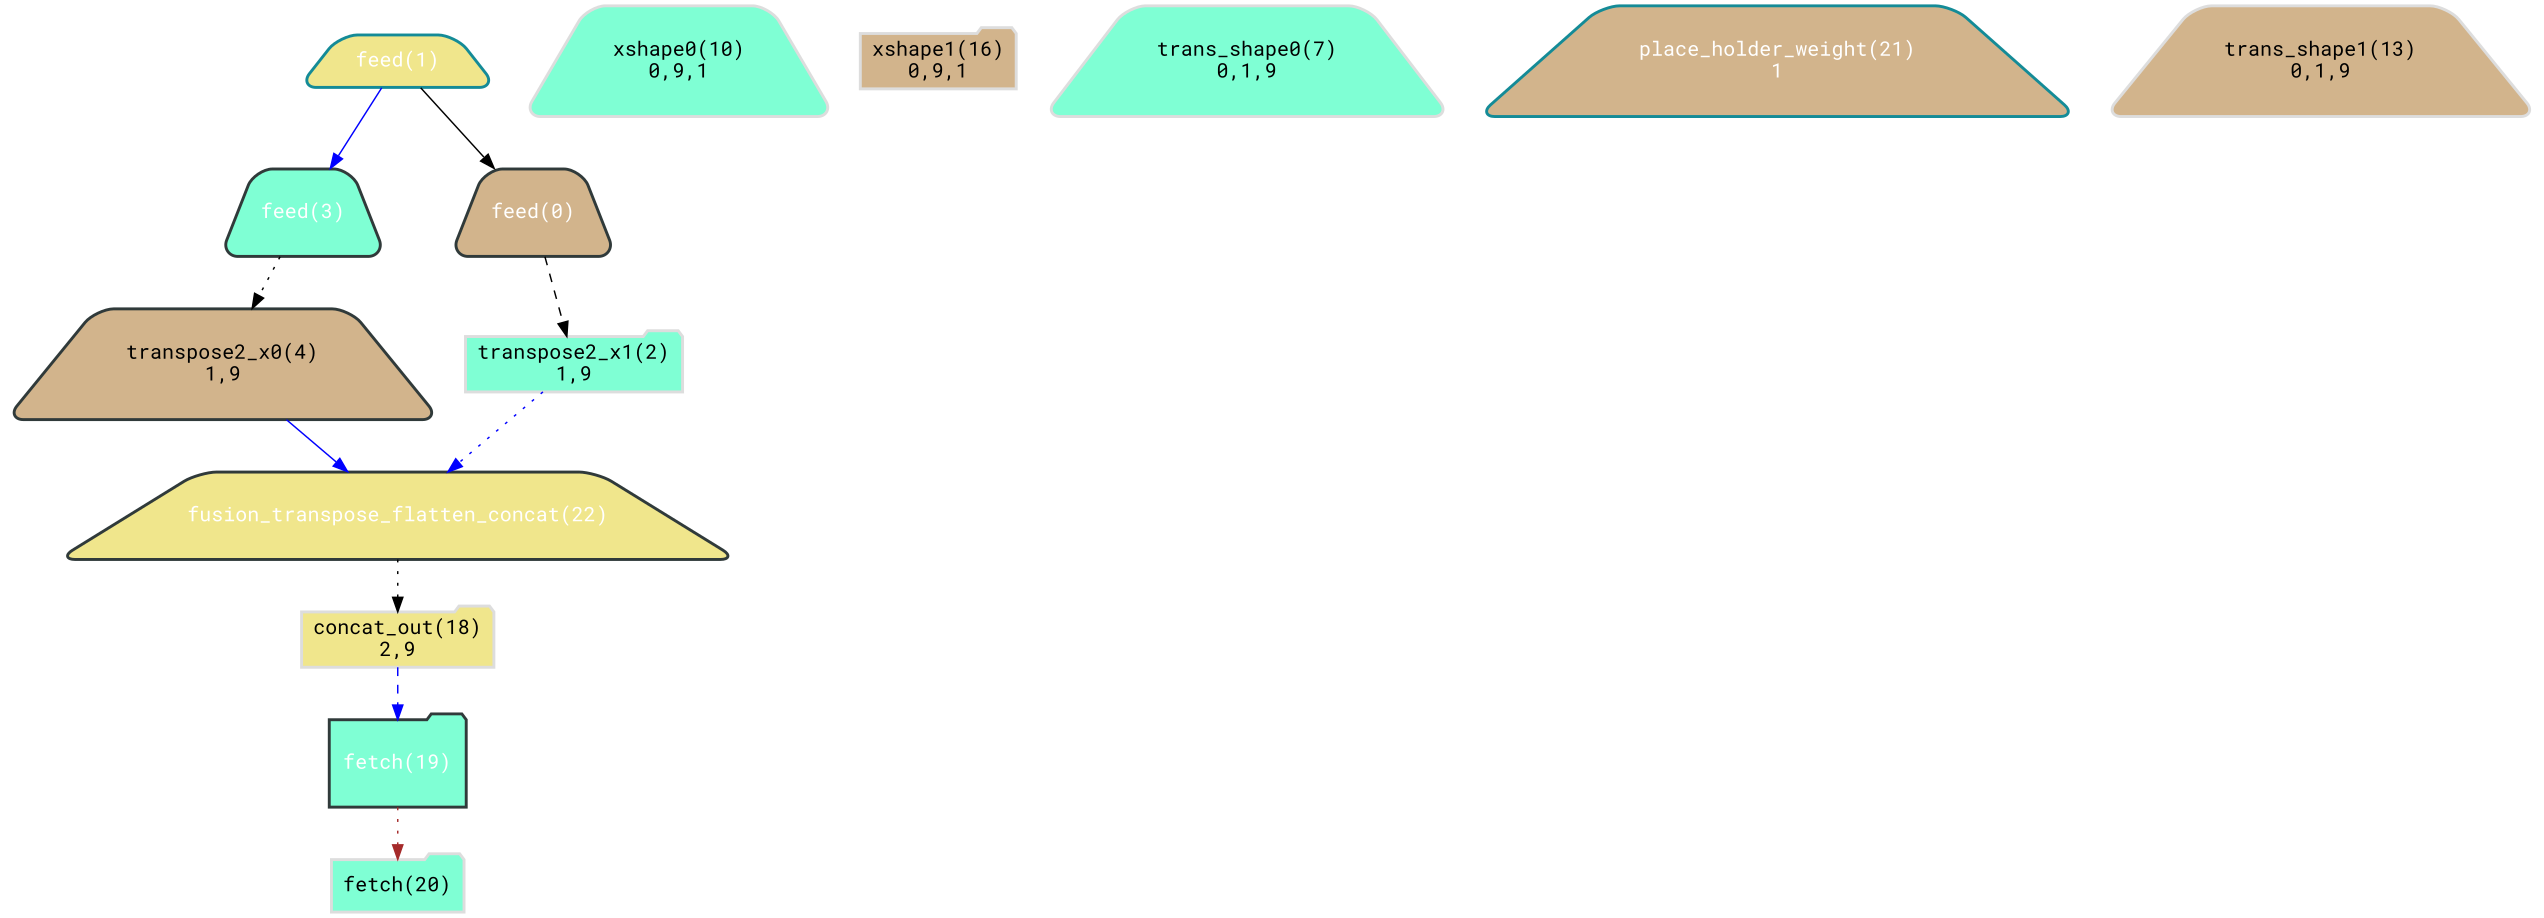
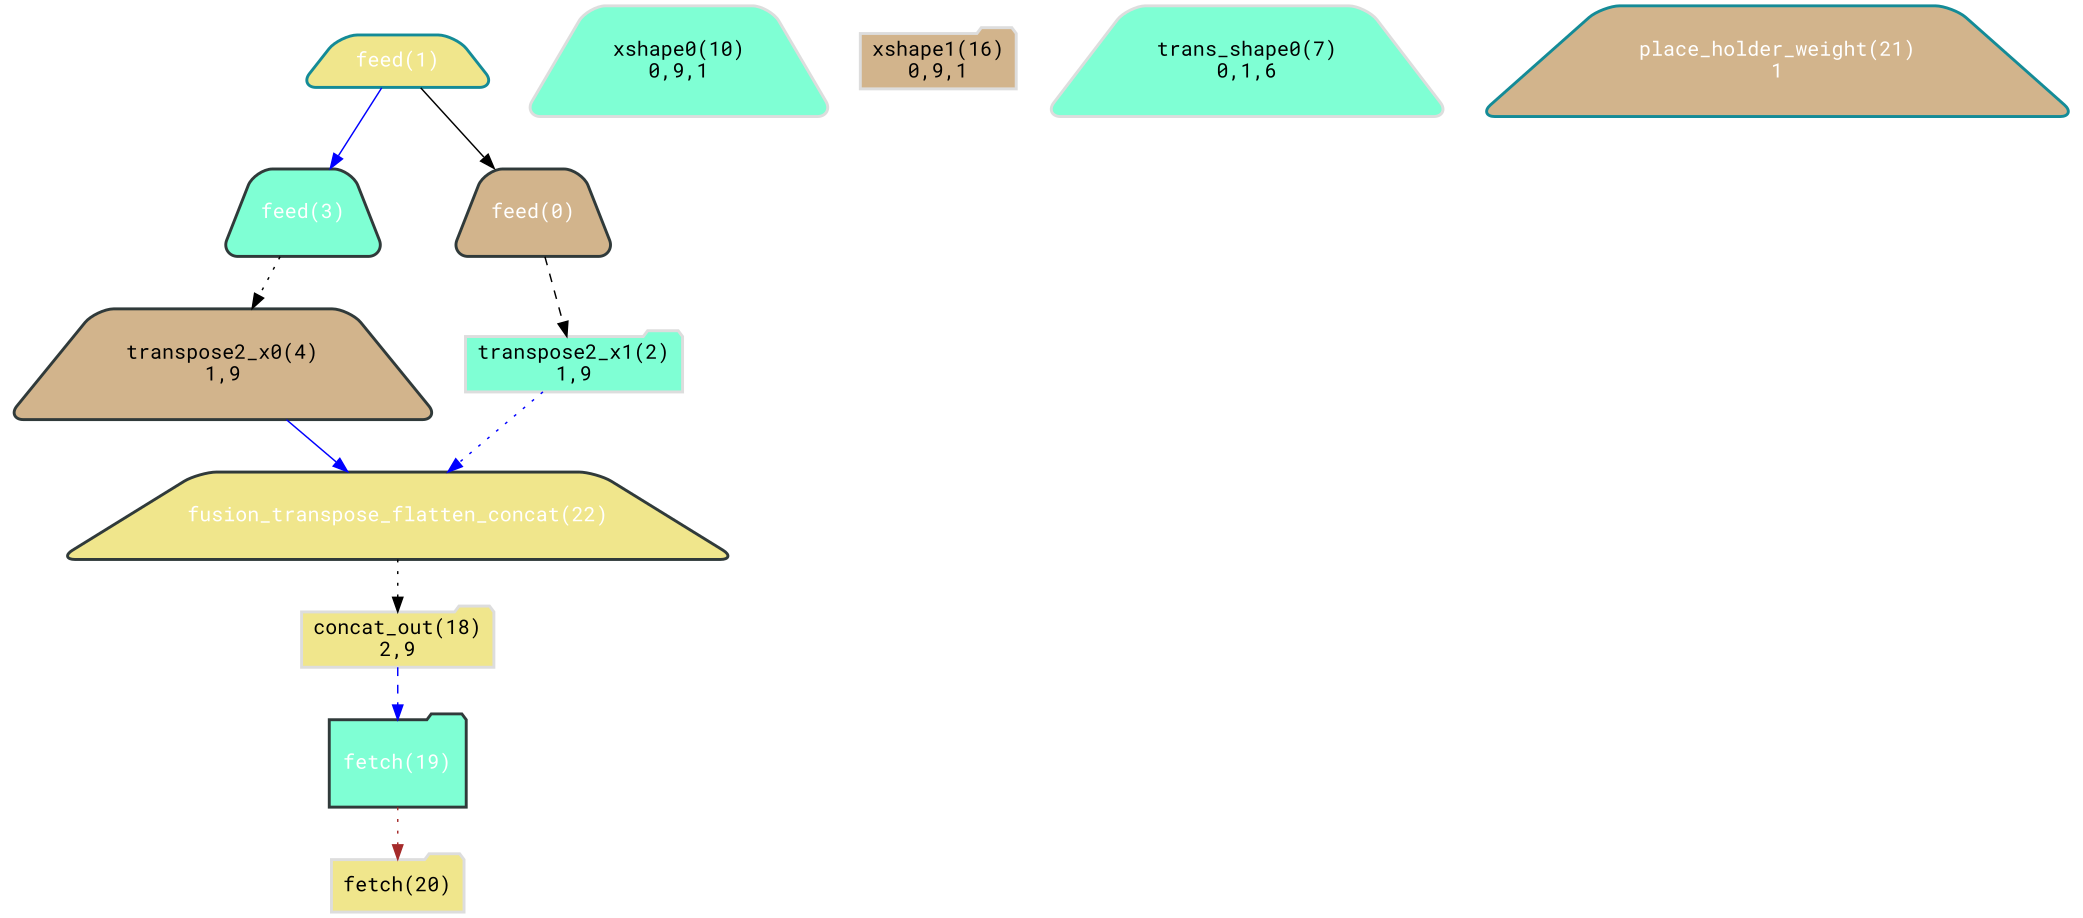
(1247, 61) -> (1247, 61)
(2321, 61) -> none
(398, 886) -> (398, 886)
